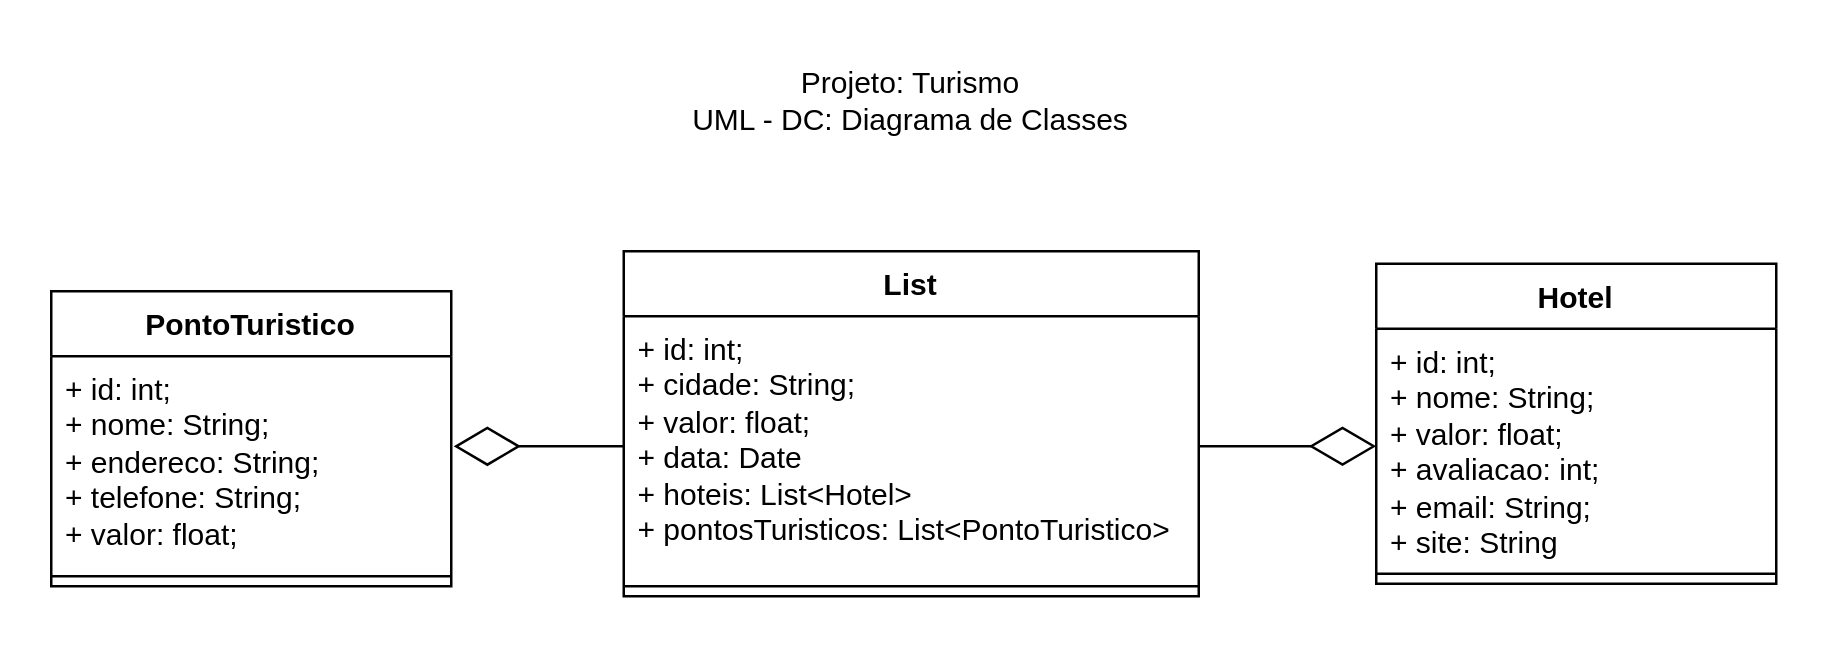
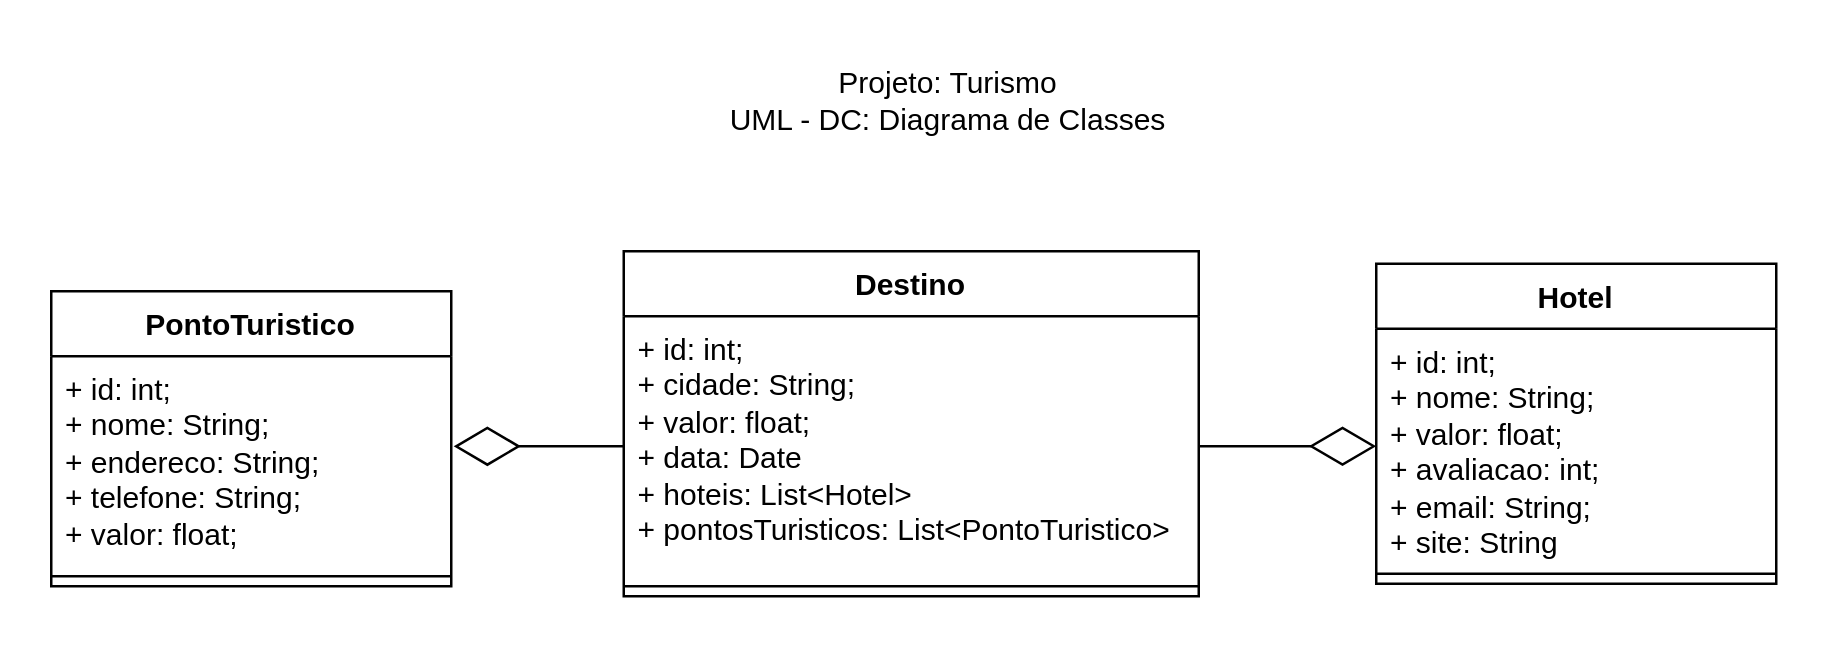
(911, 101) -> (949, 101)
(911, 287) -> (911, 287)
